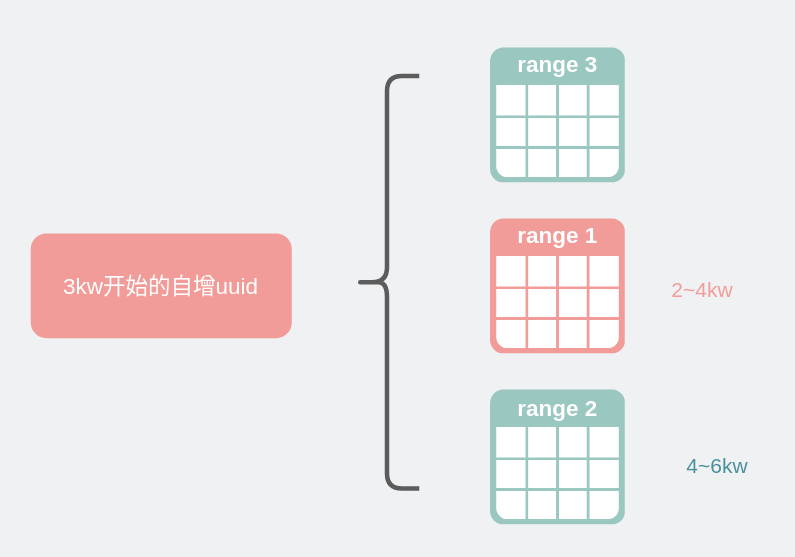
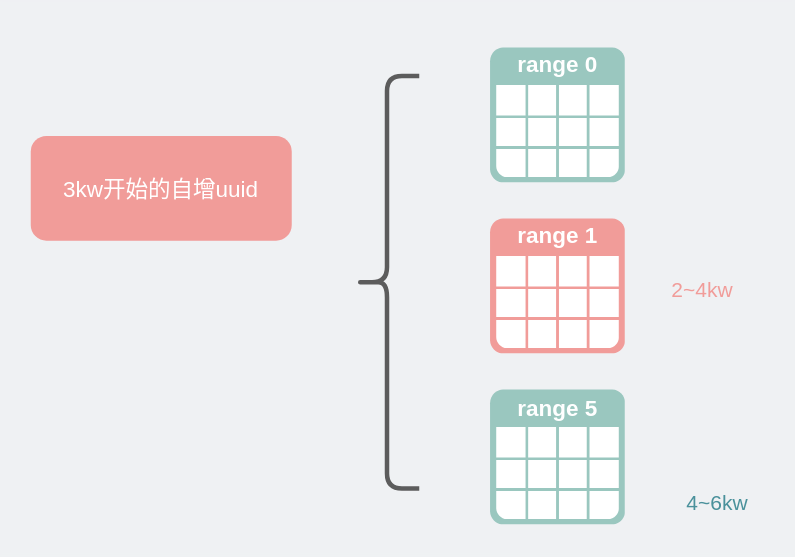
(558, 61) -> (558, 61)
(161, 286) -> (161, 188)
(558, 404) -> (558, 404)
(718, 466) -> (718, 503)
